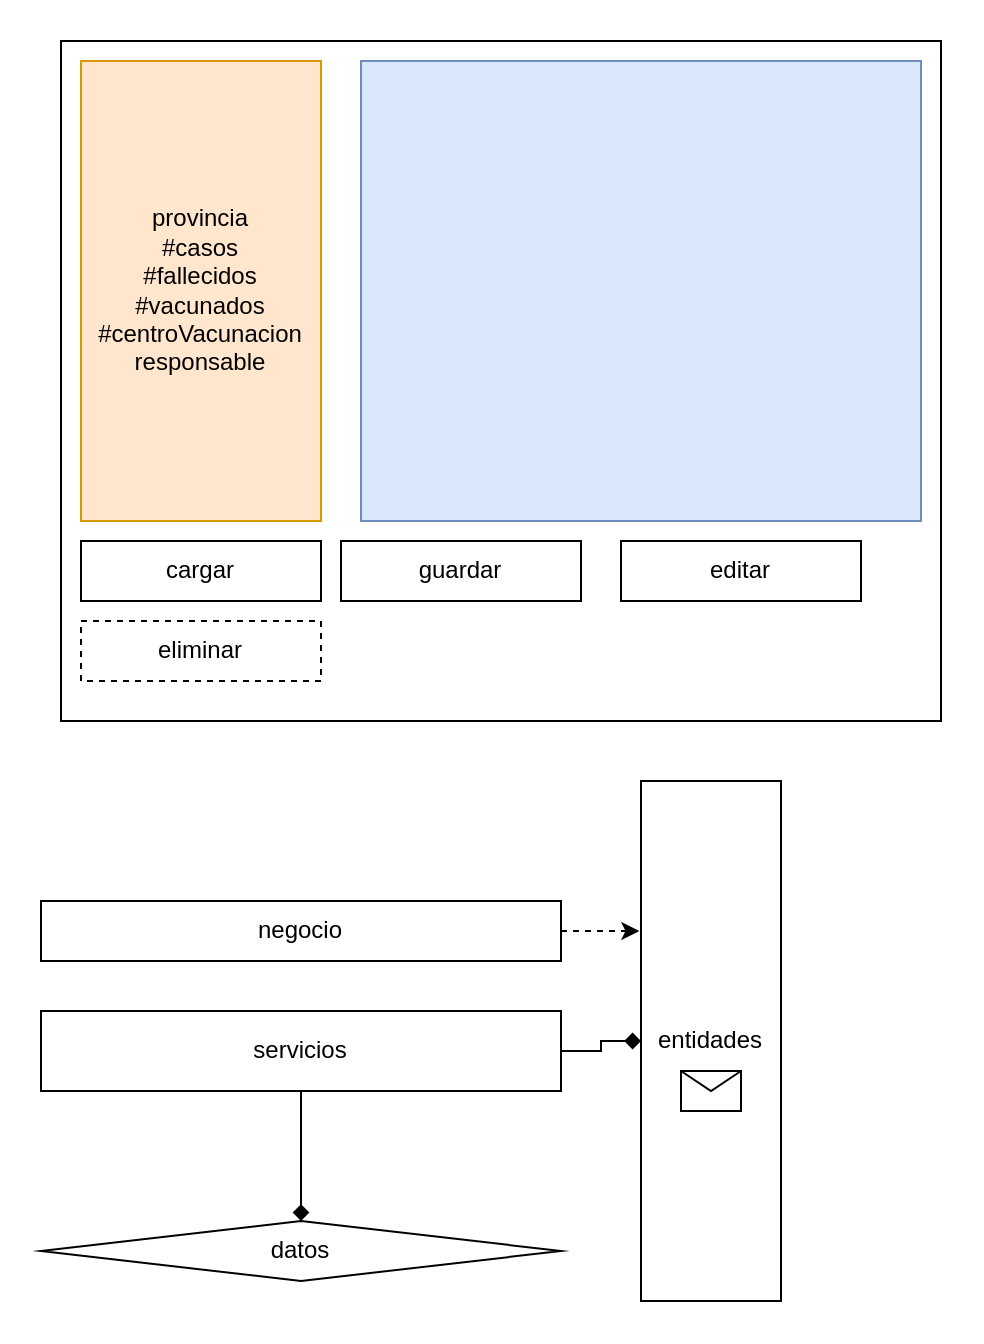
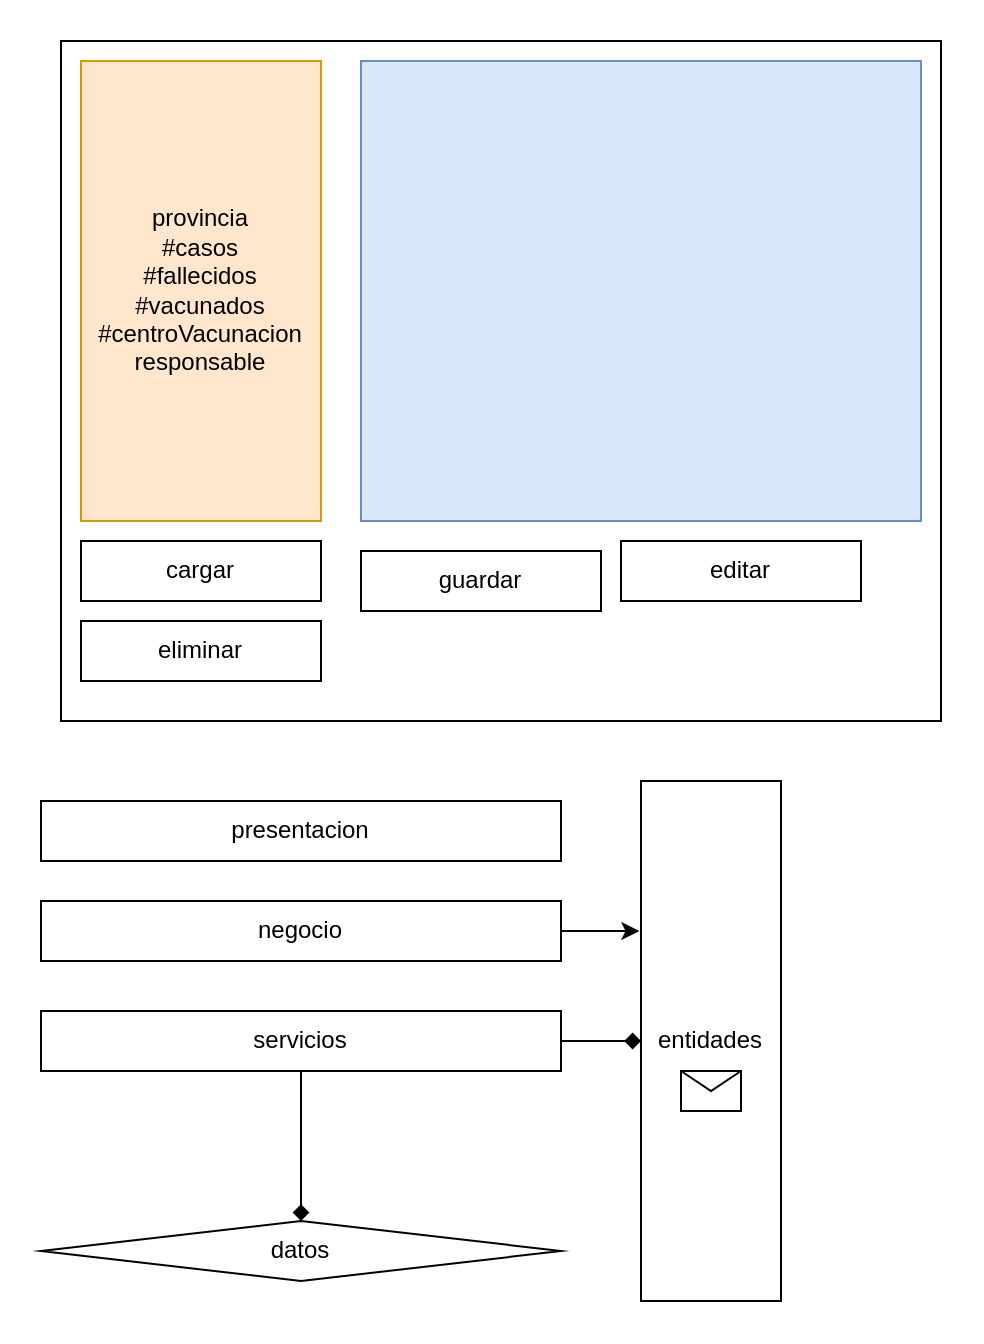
(461, 571) -> (481, 581)
(201, 651) -> (201, 651)
none -> (301, 831)
(593, 931) -> (593, 931)
(301, 1051) -> (301, 1041)
